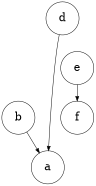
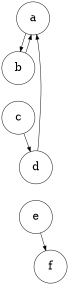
none -> (24, 40)
none -> (18, 118)
